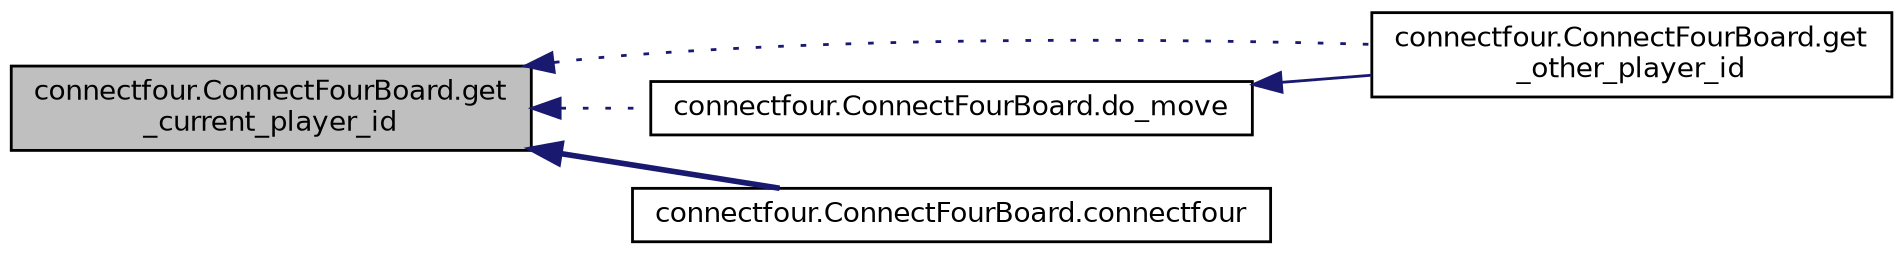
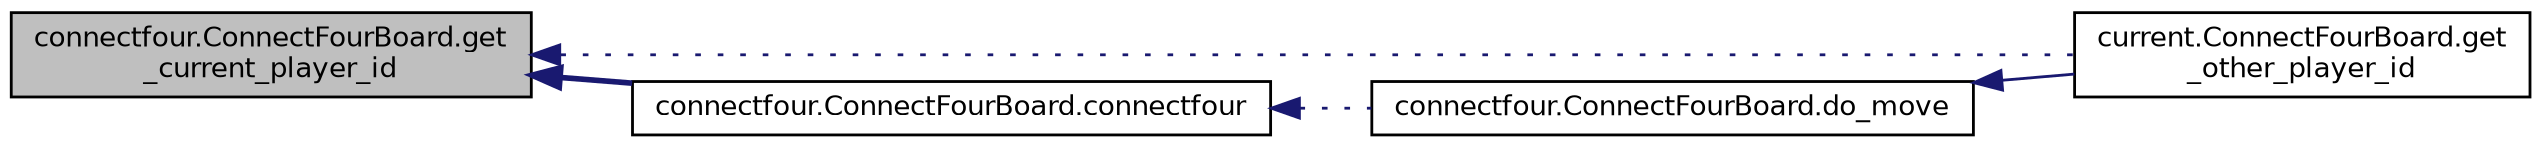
(1632, 55) -> (2302, 55)
(605, 108) -> (1335, 108)
